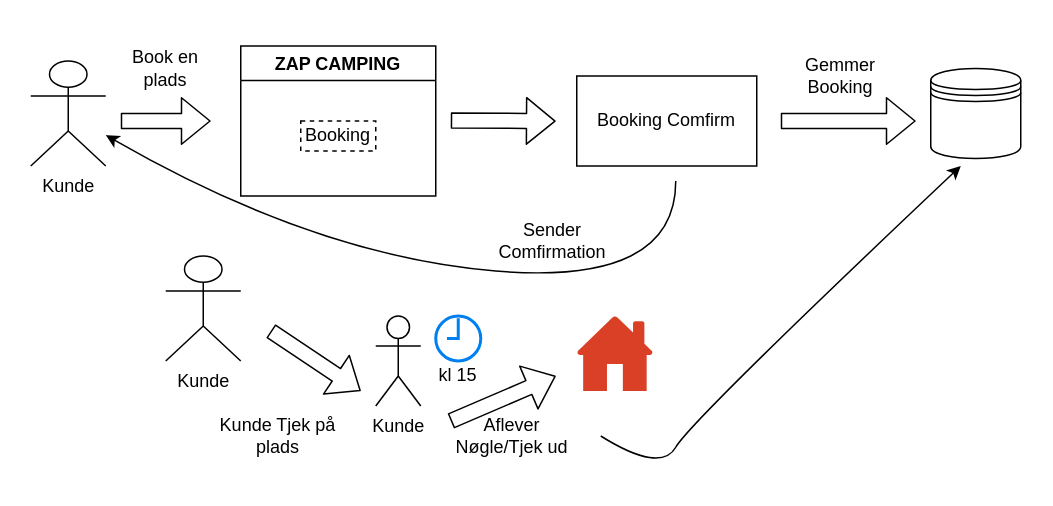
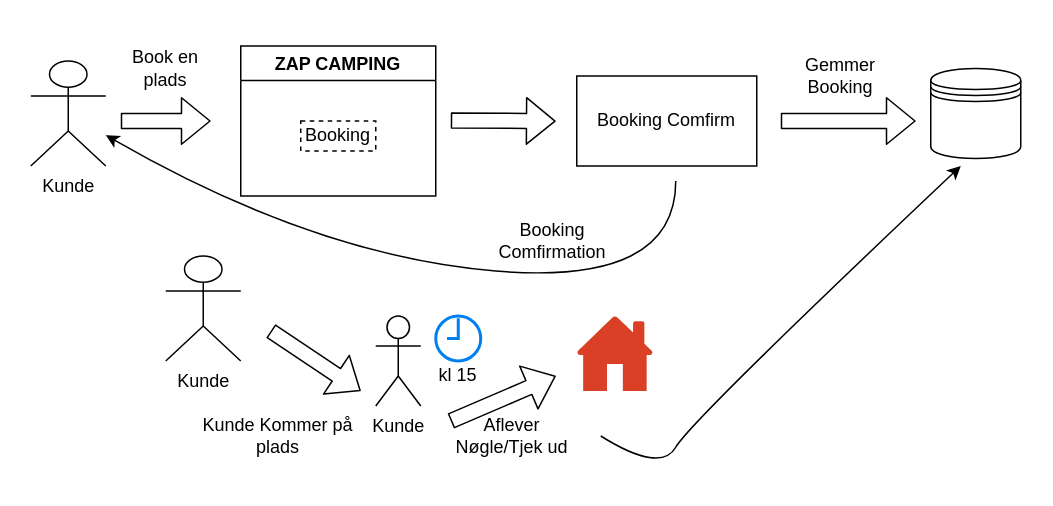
(553, 241) -> (553, 241)
(278, 436) -> (278, 436)
